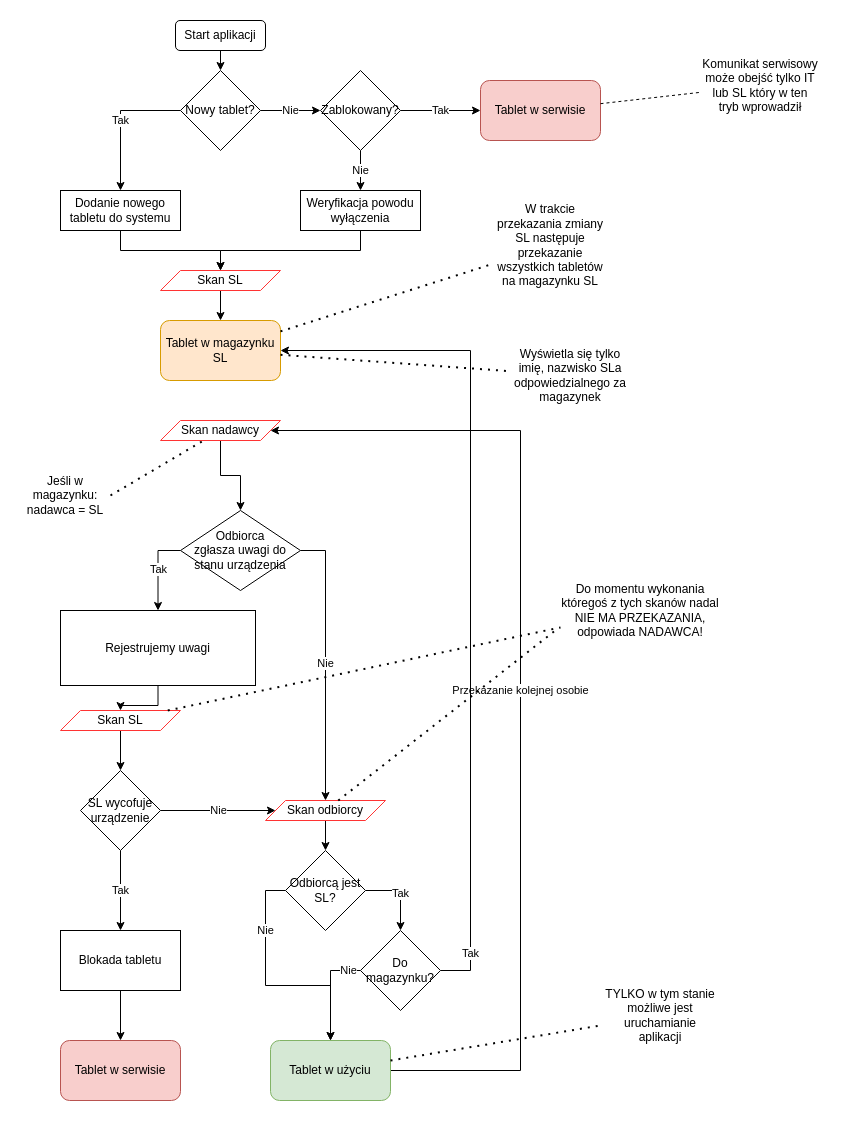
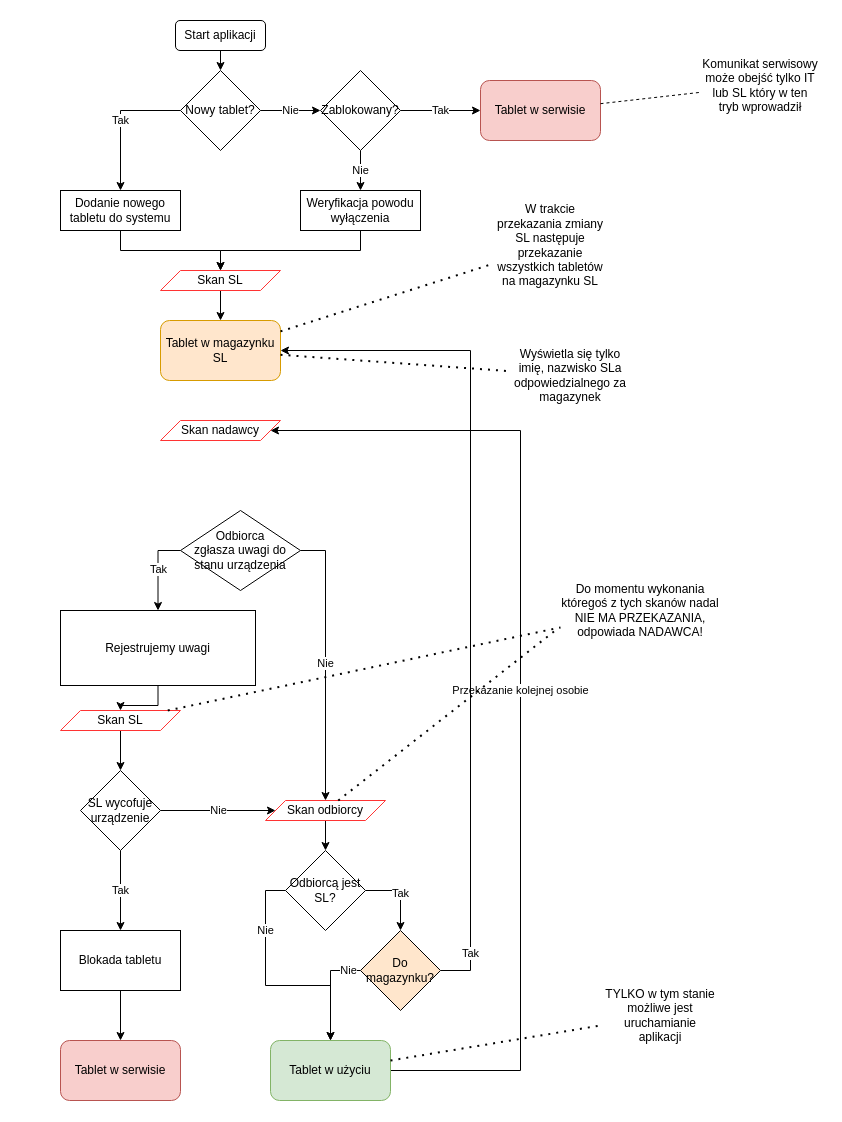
(155, 469) -> none
(227, 476) -> none
(66, 496) -> none
(401, 971) -> (401, 971)
